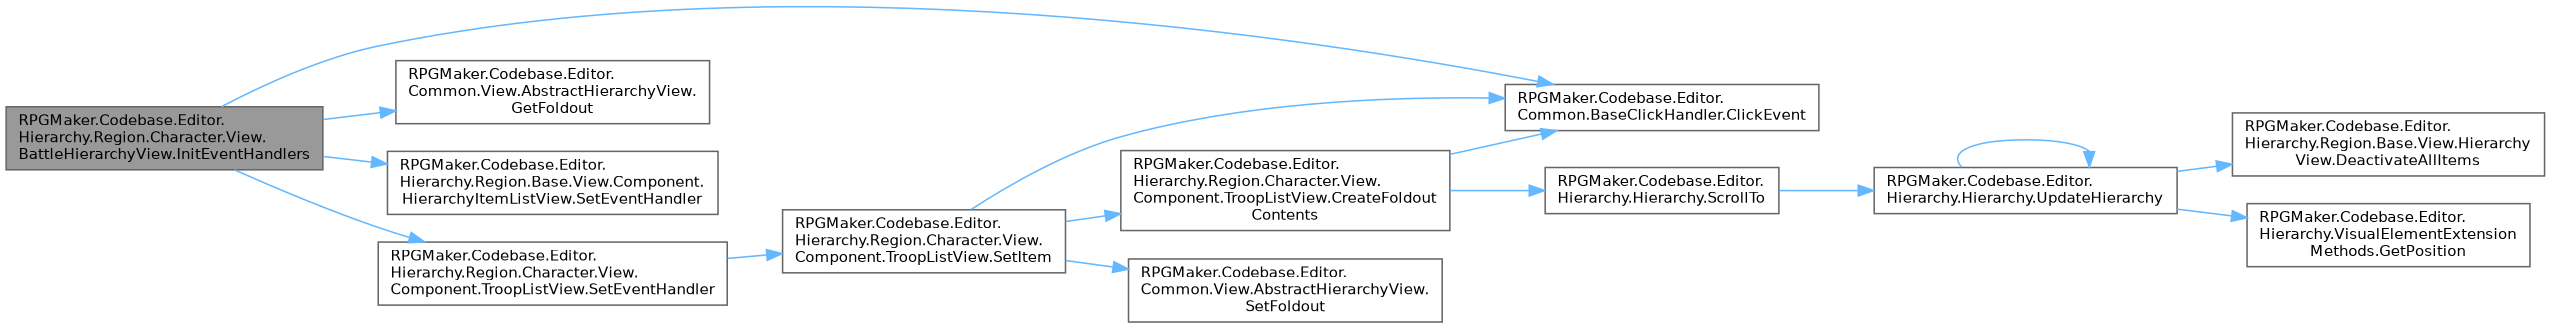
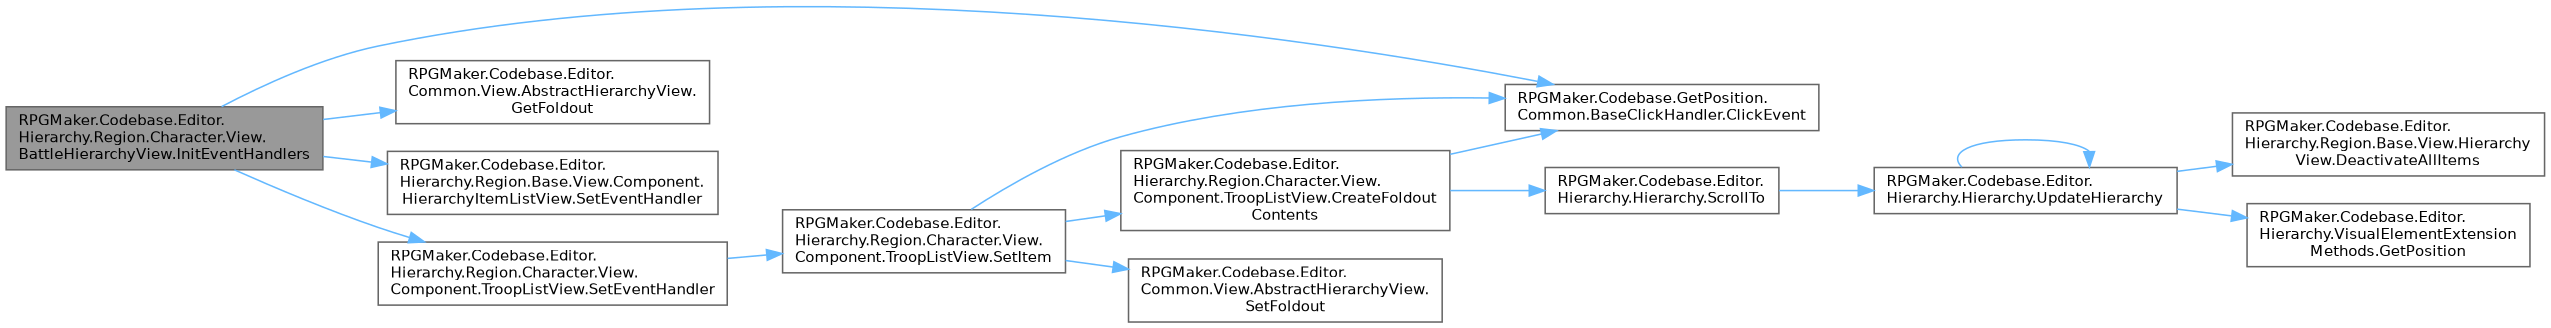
(1662, 108) -> (1662, 108)
